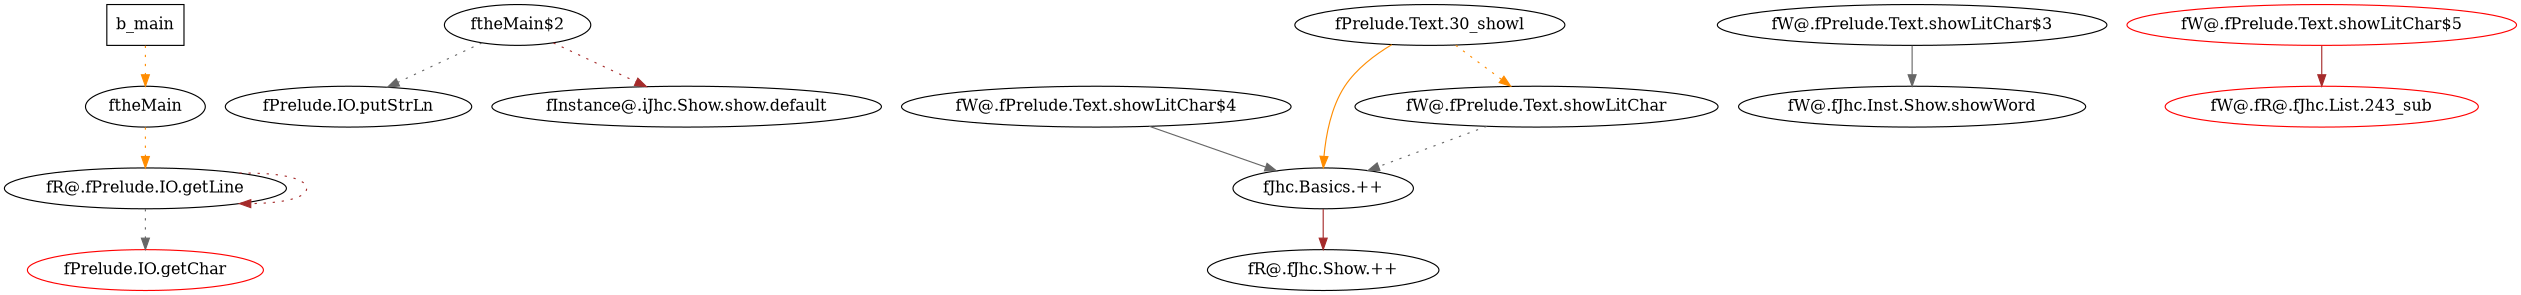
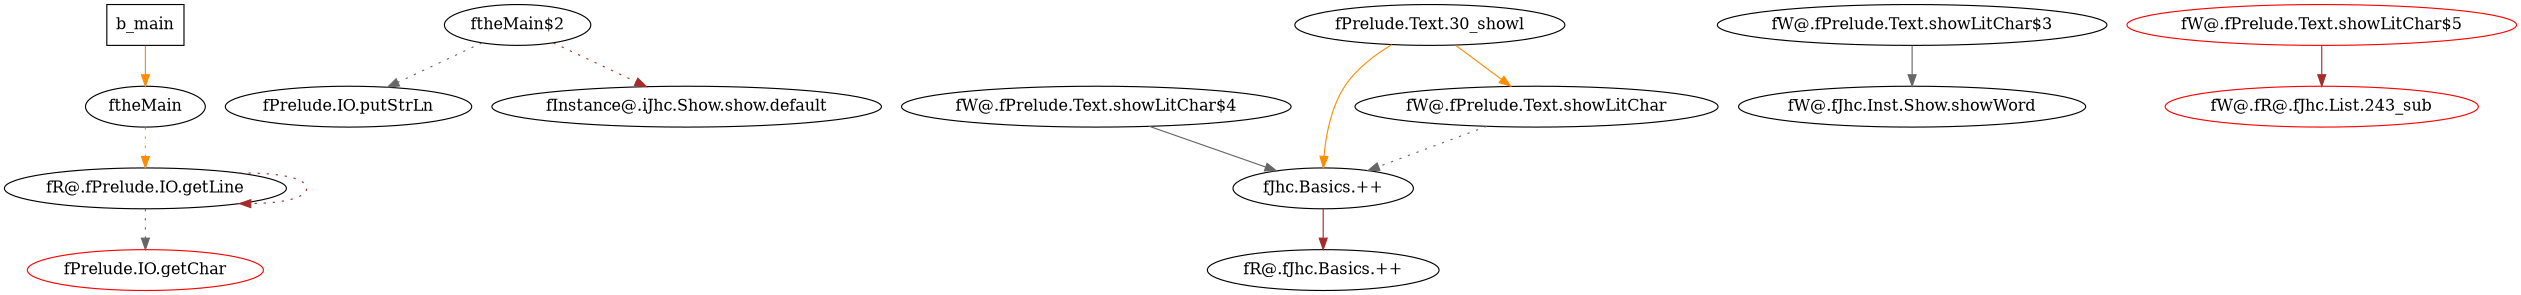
(145, 60) -> (145, 60)
(1478, 62) -> (1478, 62)
(1323, 270) -> (1323, 270)
